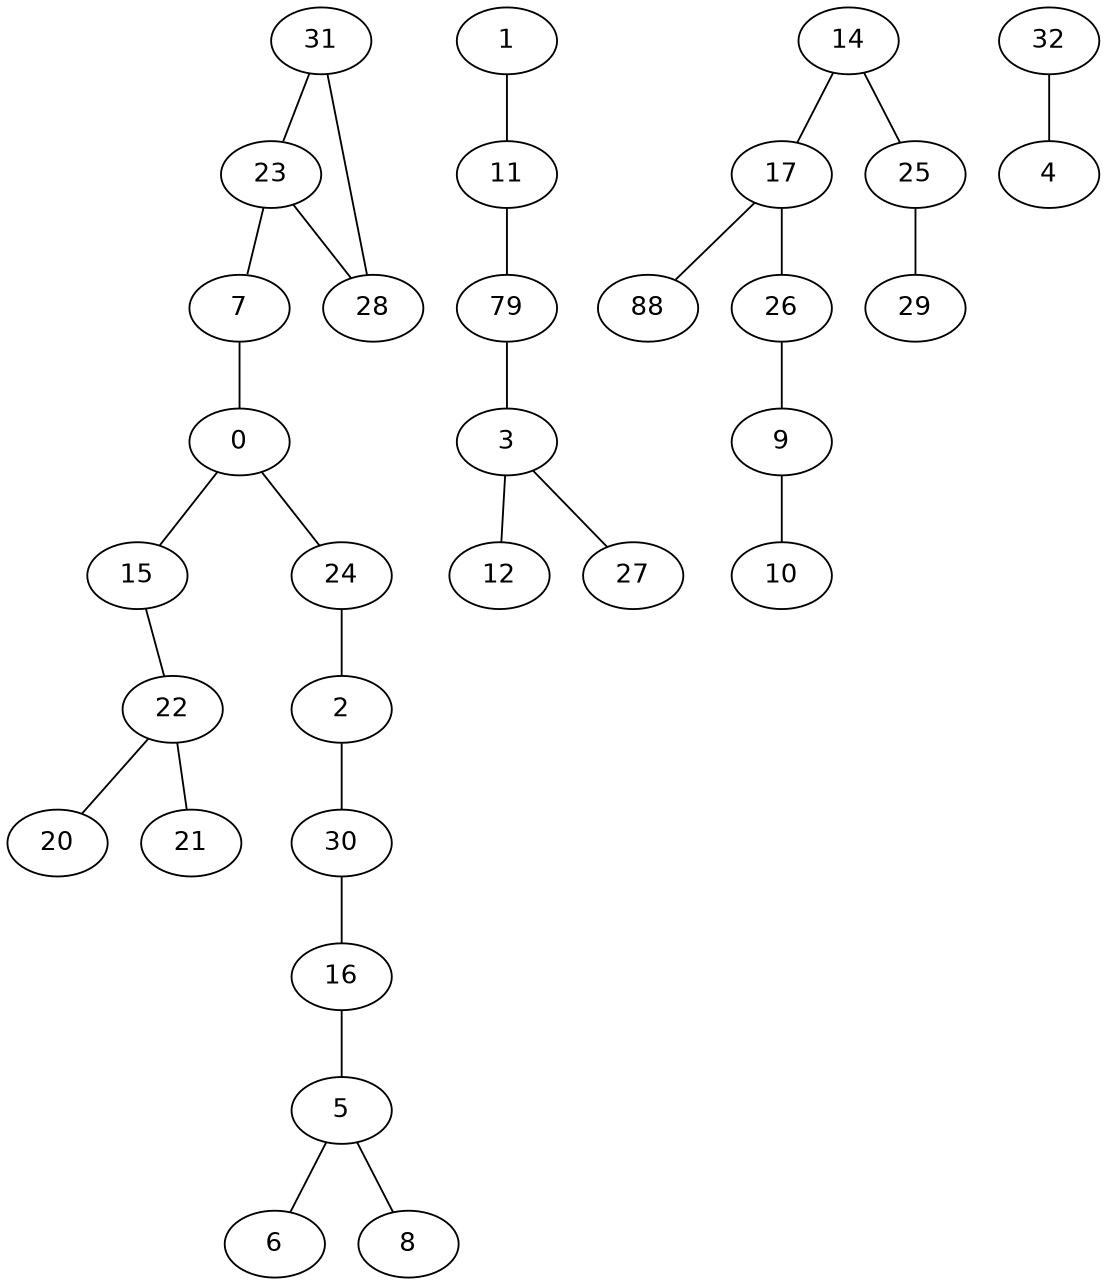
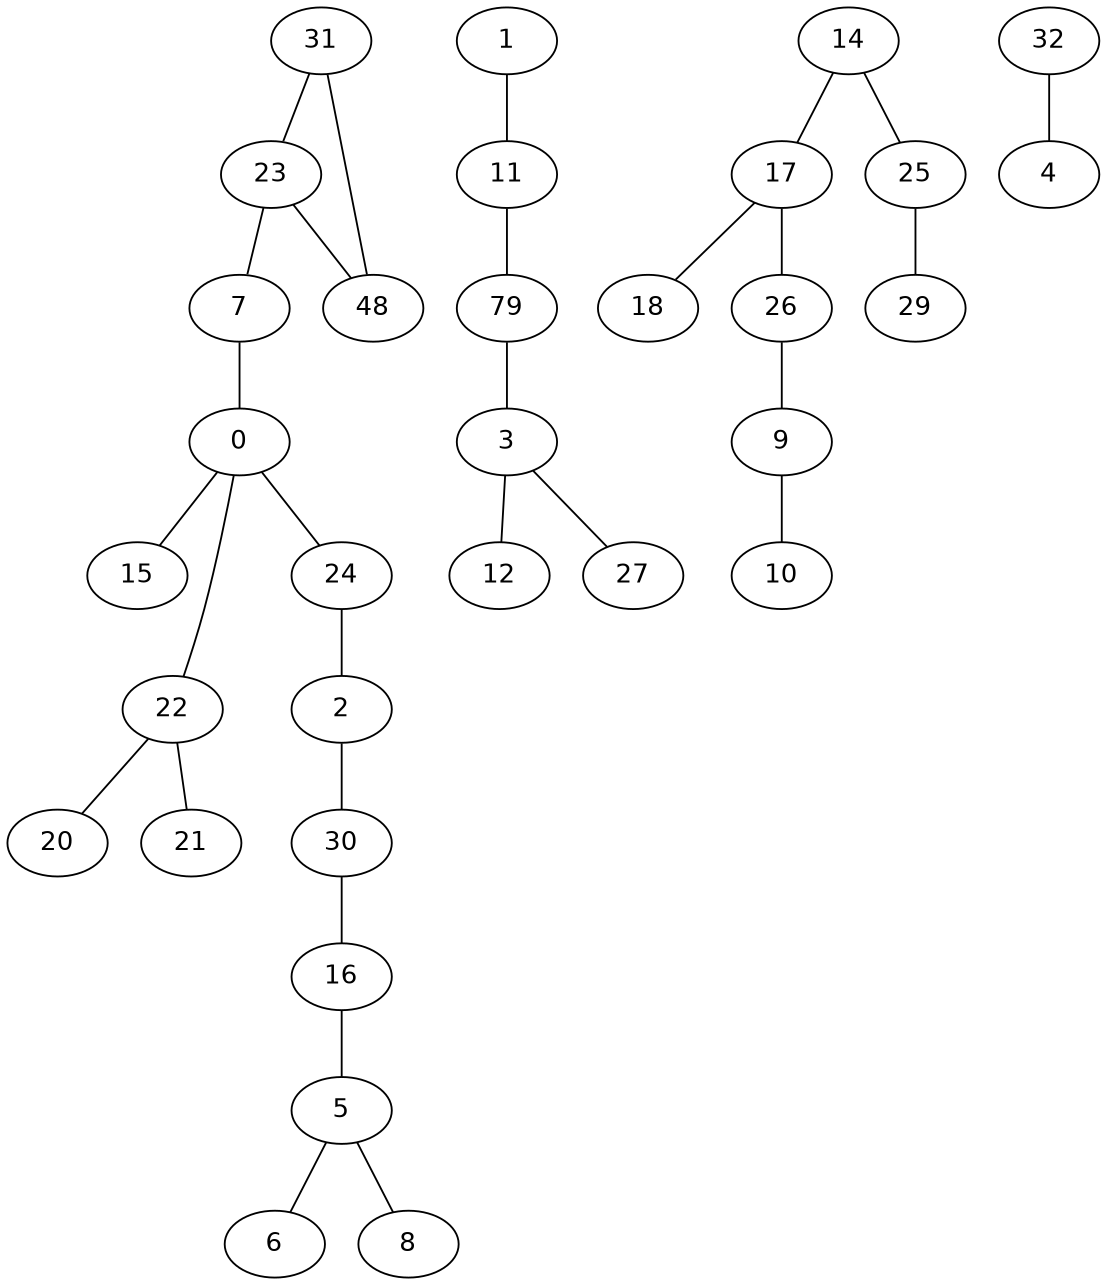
(373, 308) -> (373, 308)
(648, 308) -> (648, 308)
(155, 643) -> (212, 577)
